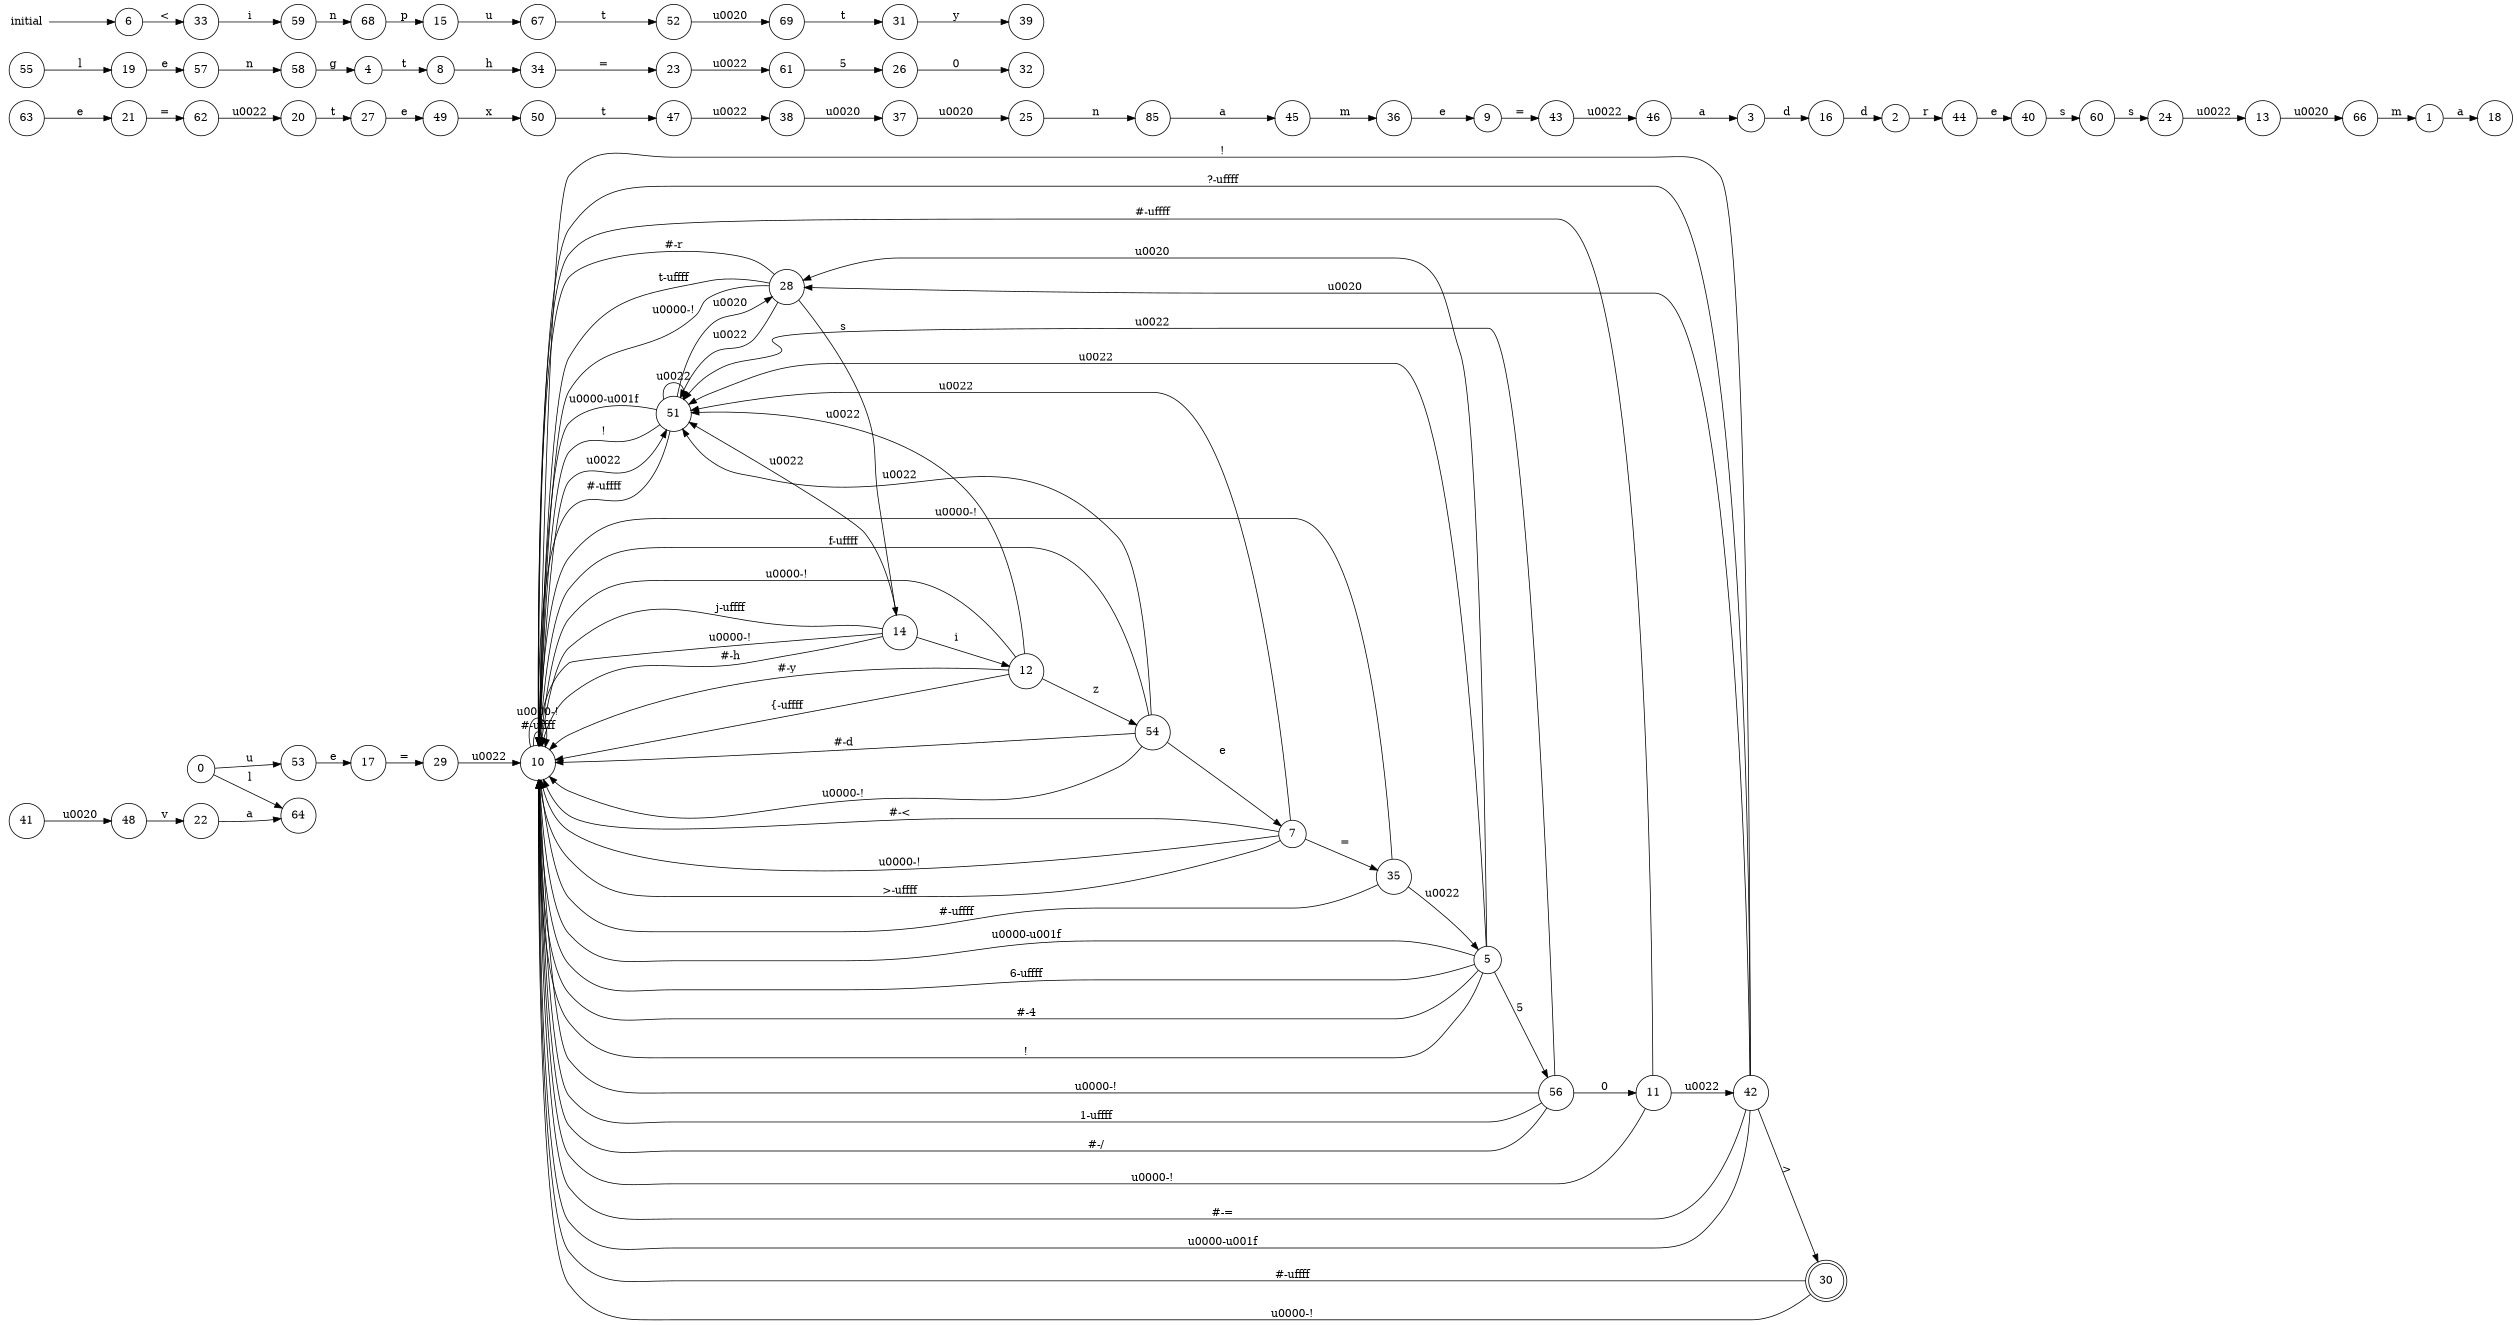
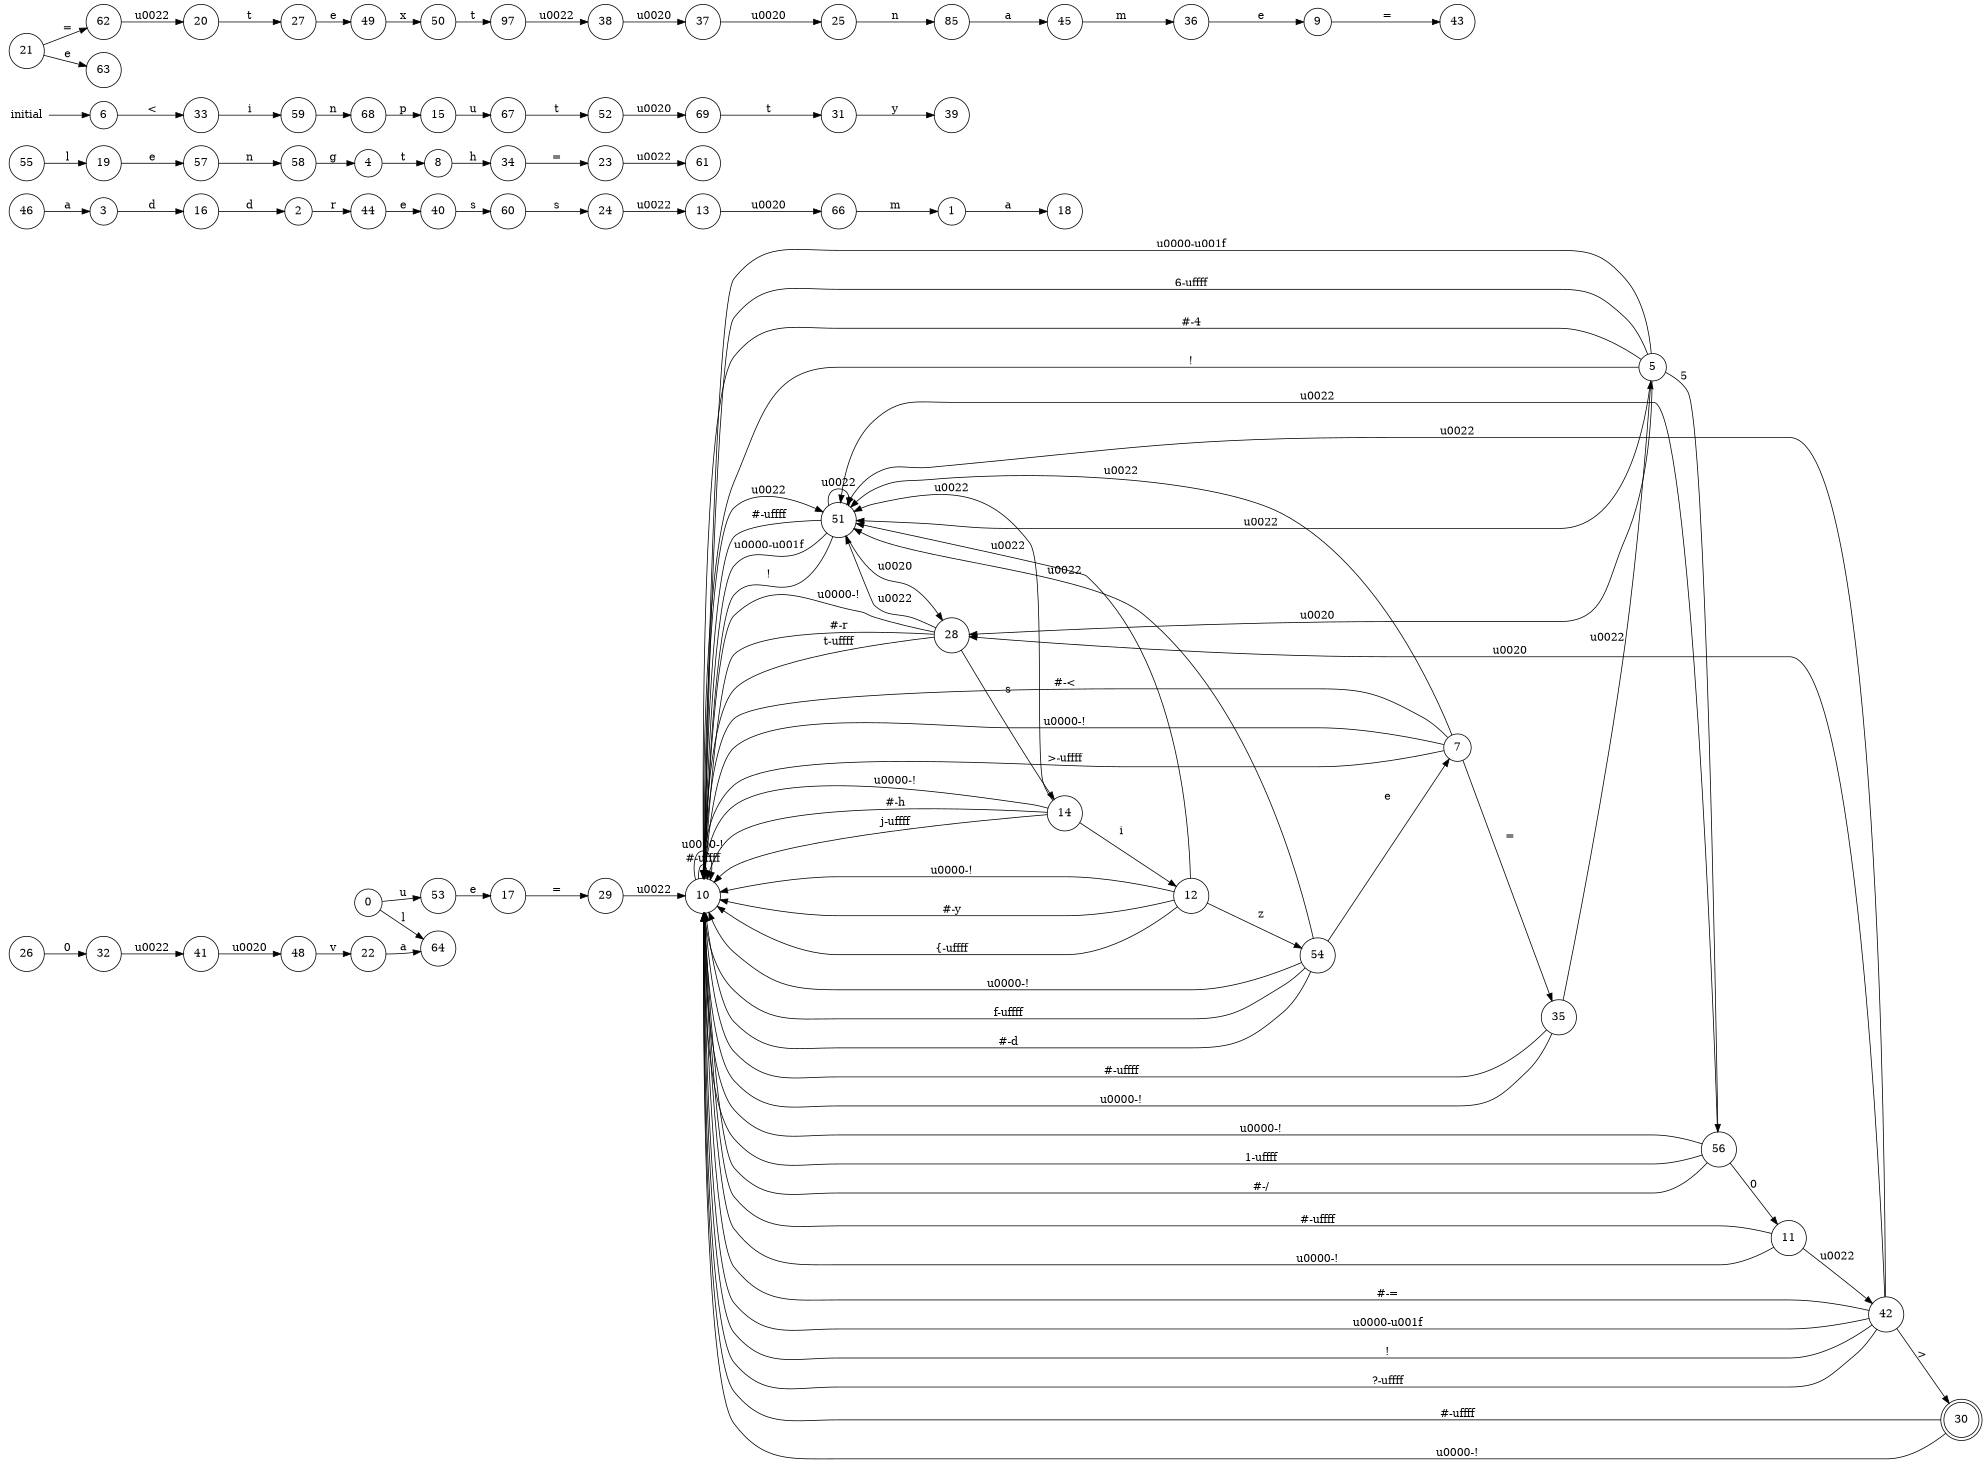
(839, 70) -> none
(74, 118) -> (61, 60)
(674, 118) -> (508, 22)
(1601, 118) -> none
none -> (1752, 437)
none -> (148, 954)
